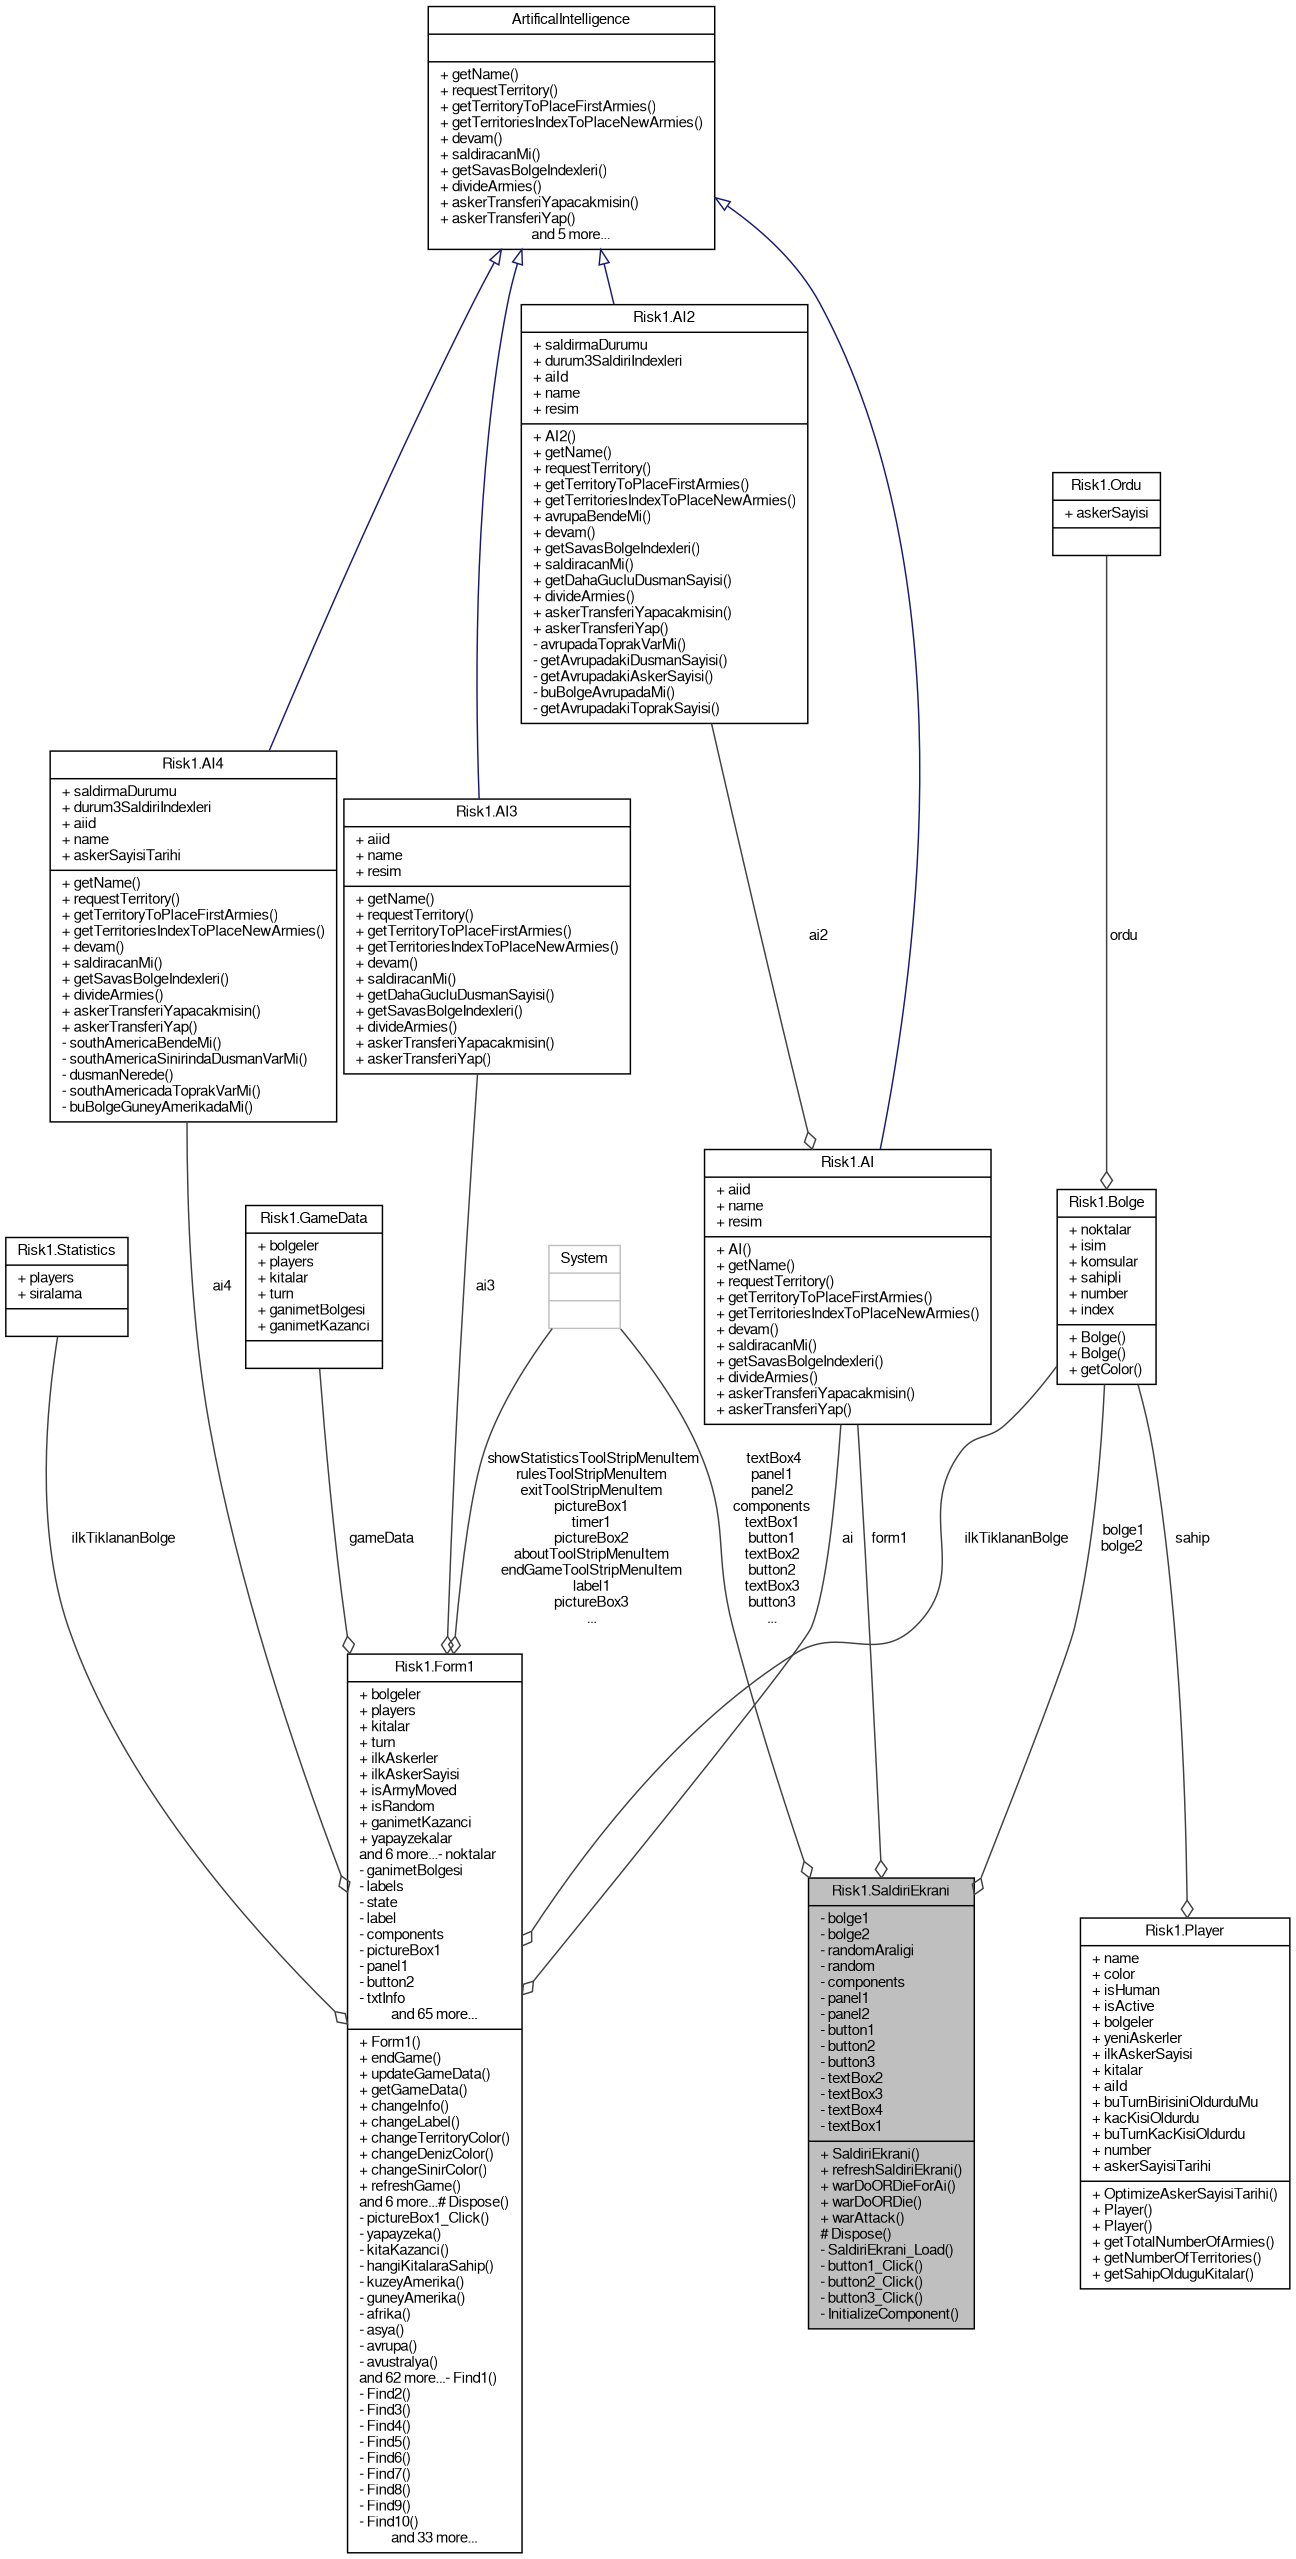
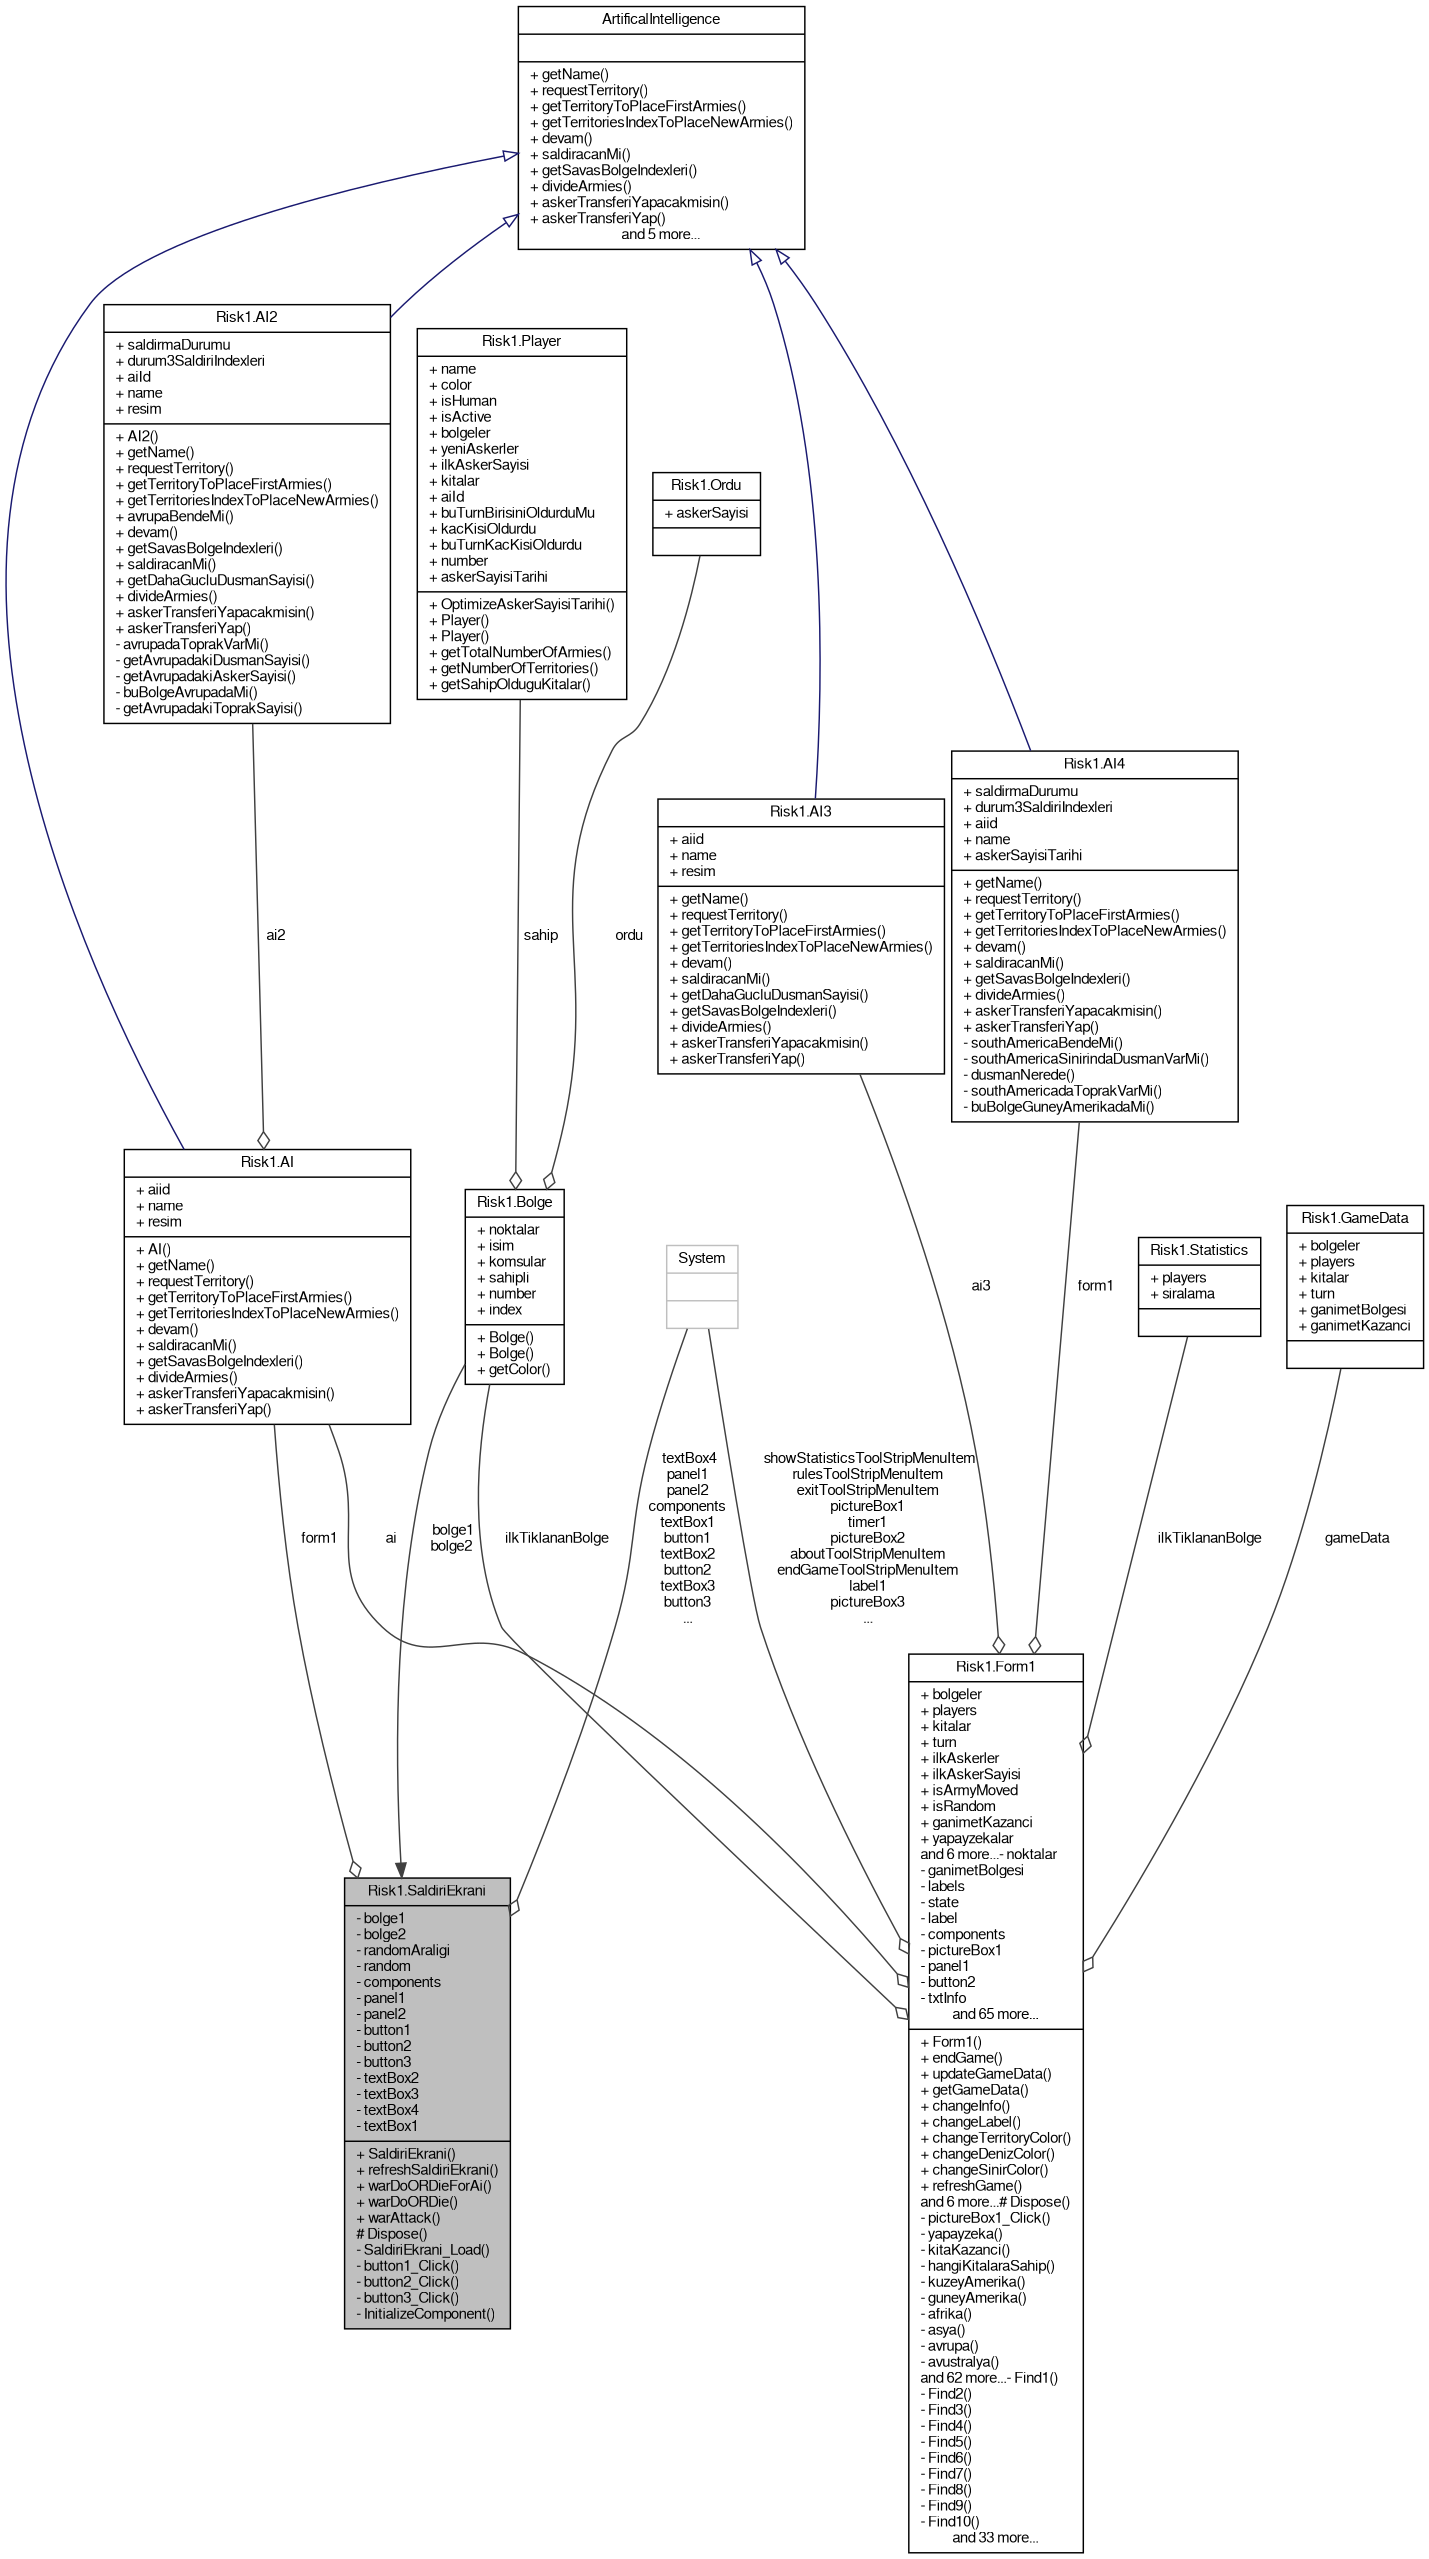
(221, 1287) -> (1095, 1287)
(1072, 1638) -> (404, 1609)
(1176, 1641) -> (518, 936)
